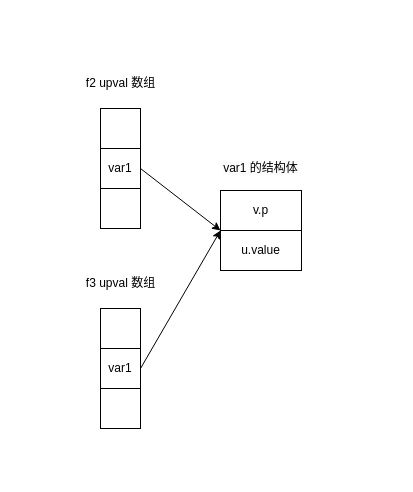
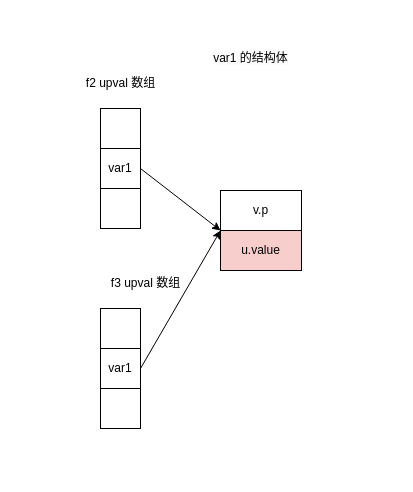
(261, 169) -> (251, 59)
(261, 251) -> (261, 251)
(121, 284) -> (146, 284)
